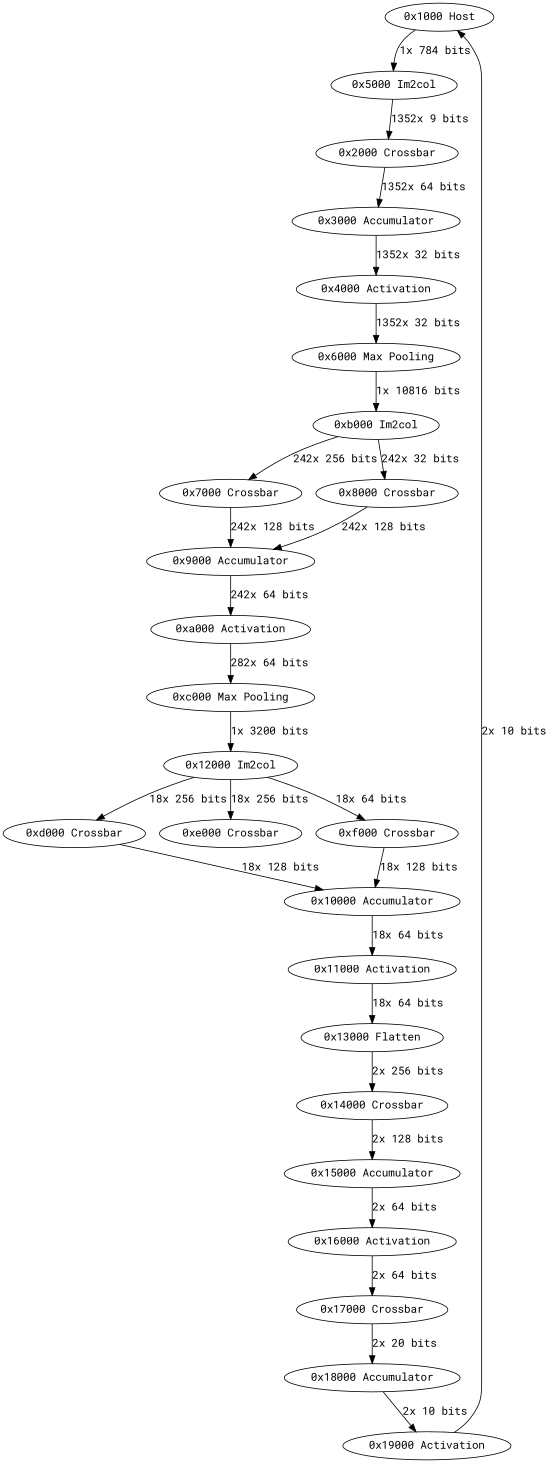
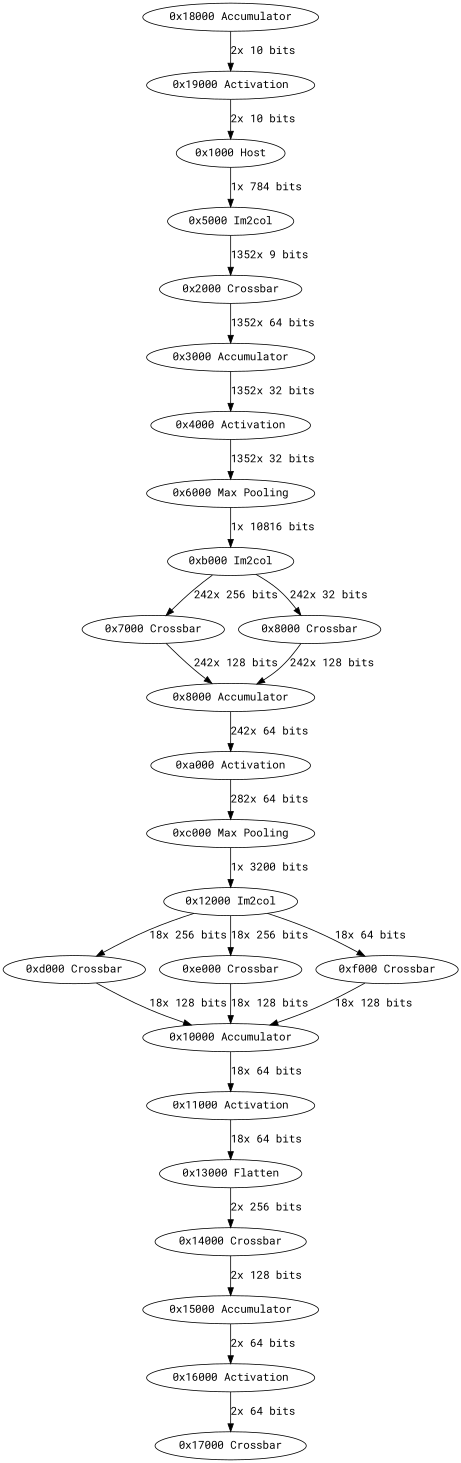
(231, 561) -> (231, 697)
none -> (231, 1000)
(372, 1340) -> none
